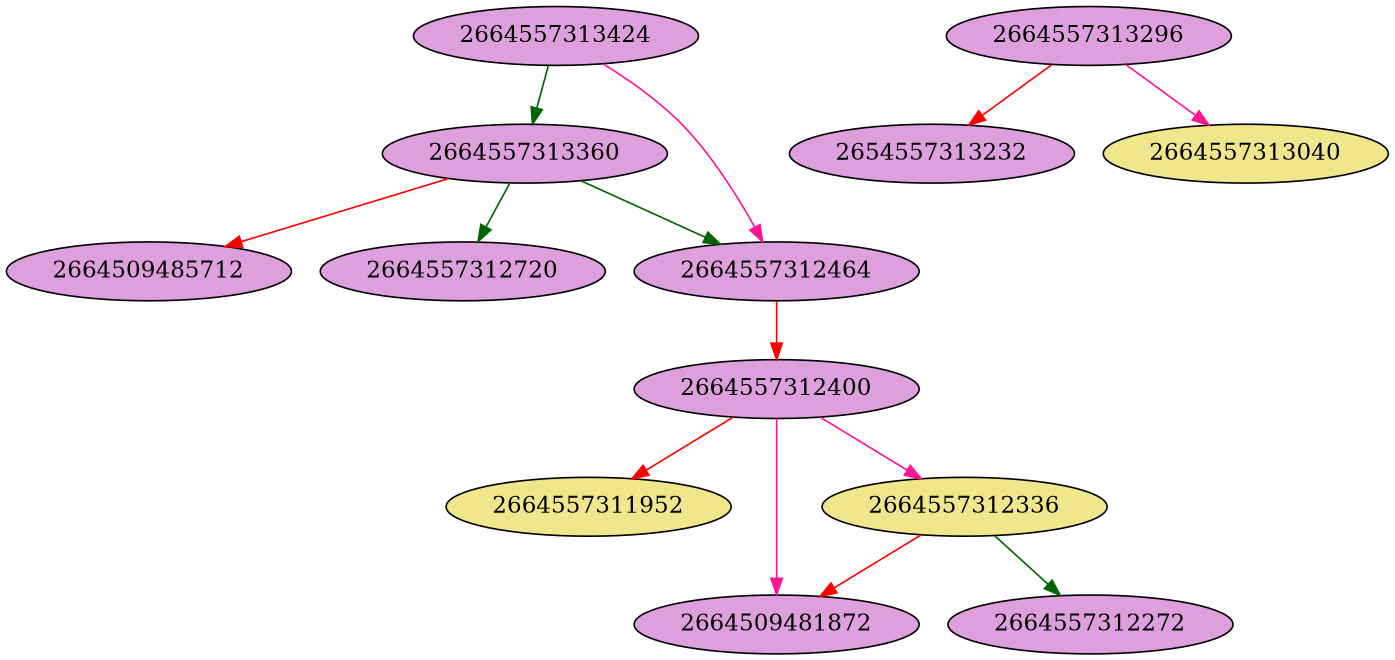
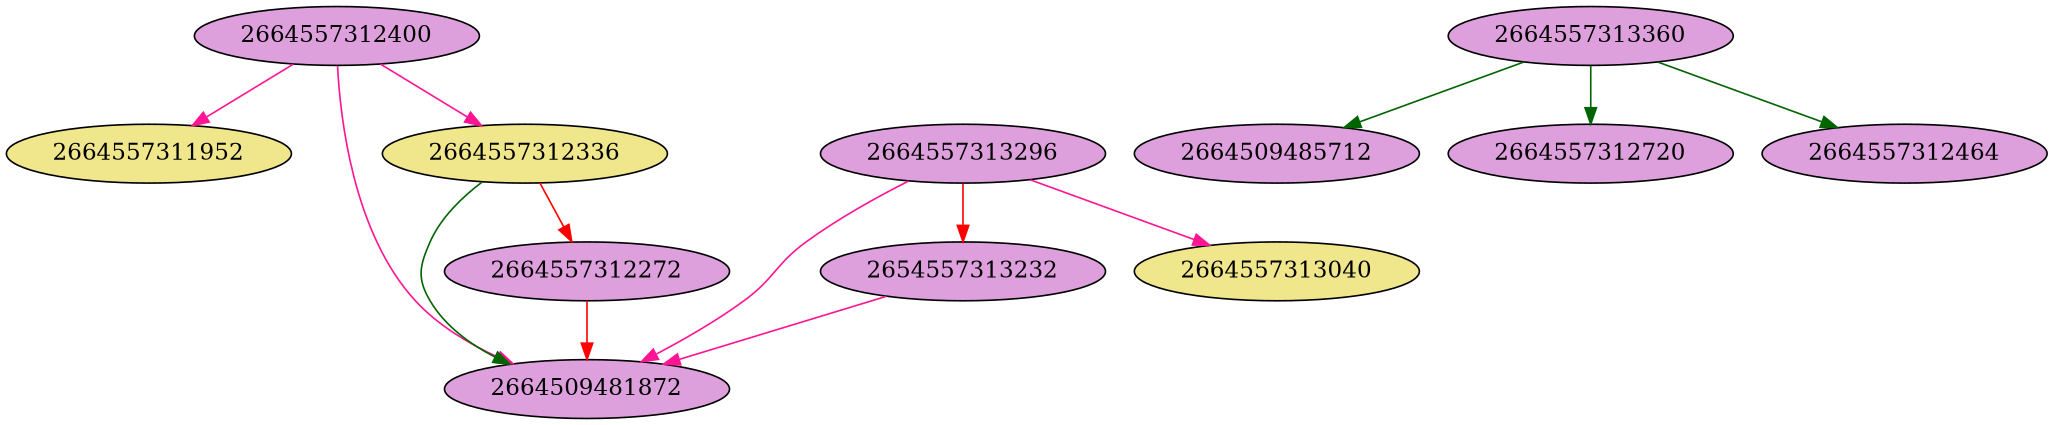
(556, 36) -> none
(345, 210) -> (1441, 92)
none -> (781, 265)
none -> (587, 322)
(777, 322) -> none
none -> (783, 328)
(690, 444) -> (250, 91)
(1022, 560) -> (552, 205)
(878, 561) -> (421, 275)
